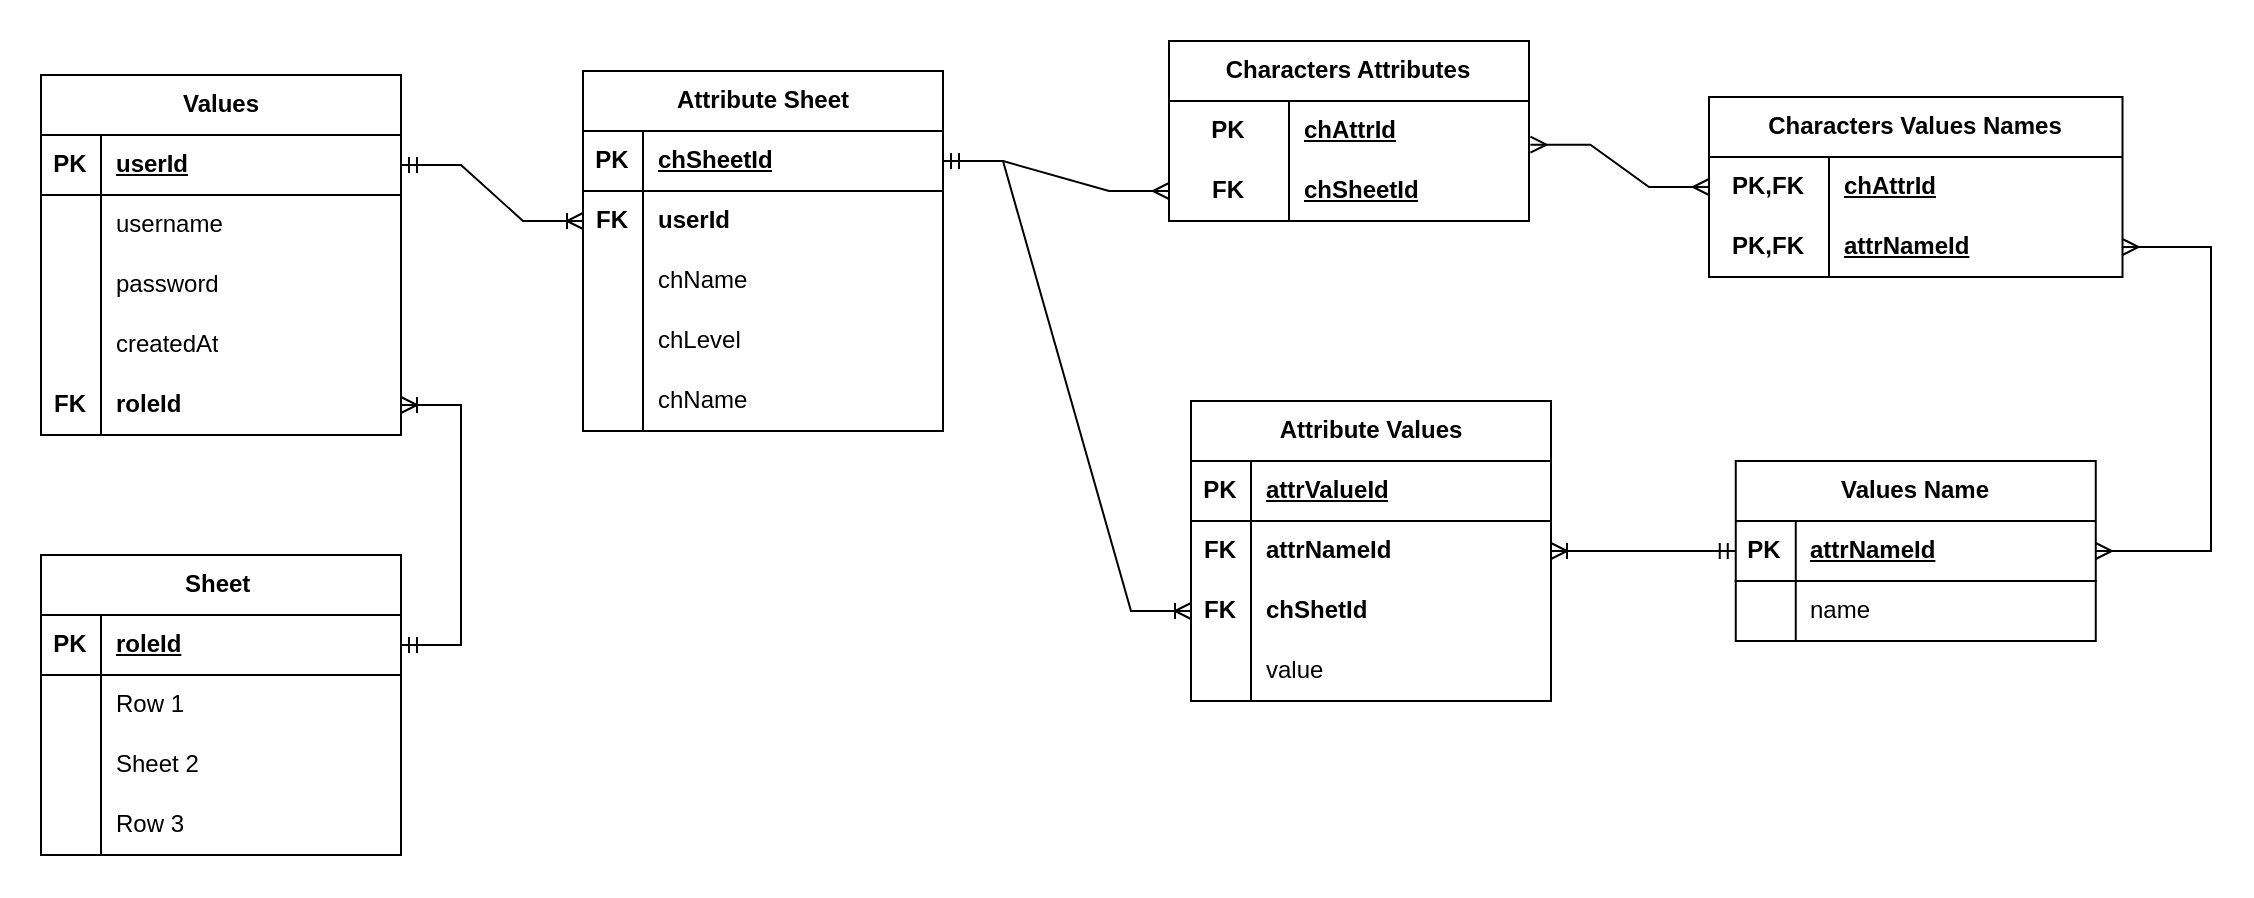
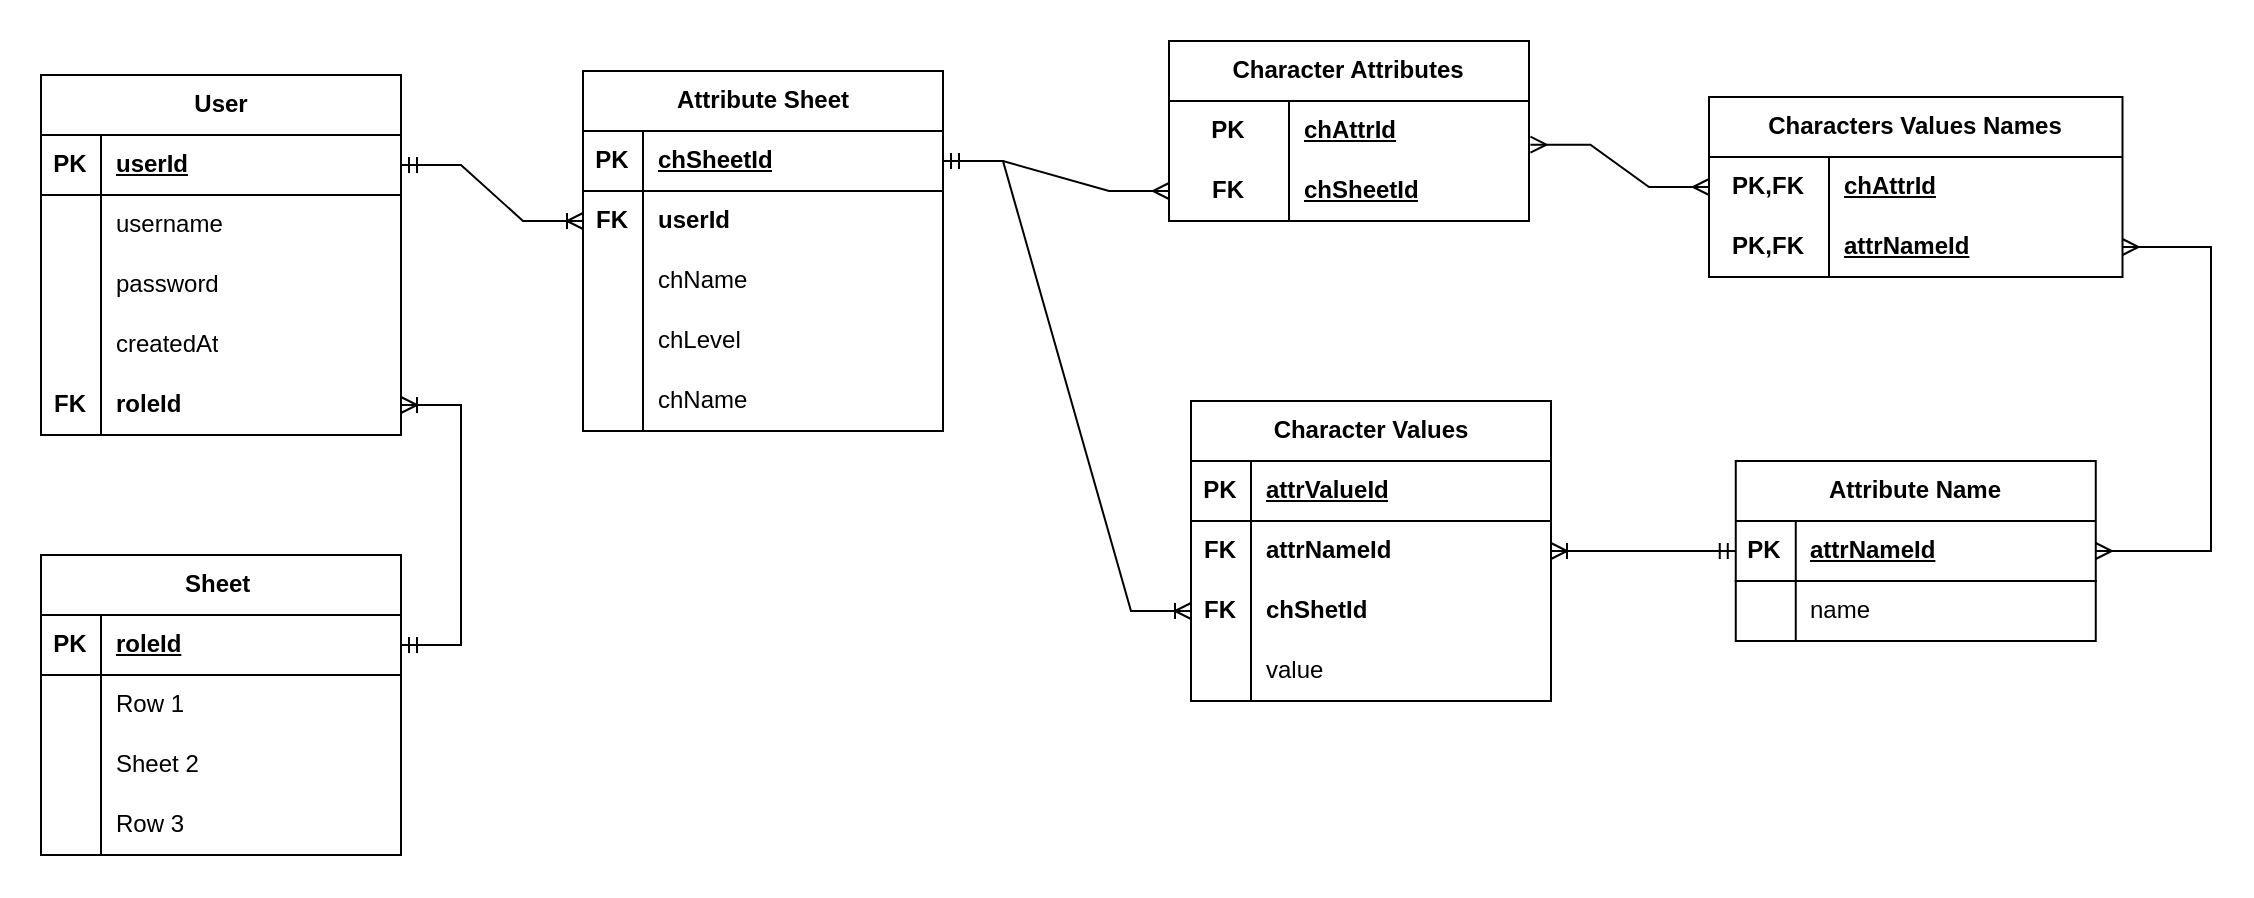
(1349, 71) -> (1349, 71)
(222, 105) -> (222, 105)
(1372, 431) -> (1372, 431)
(1916, 491) -> (1916, 491)
